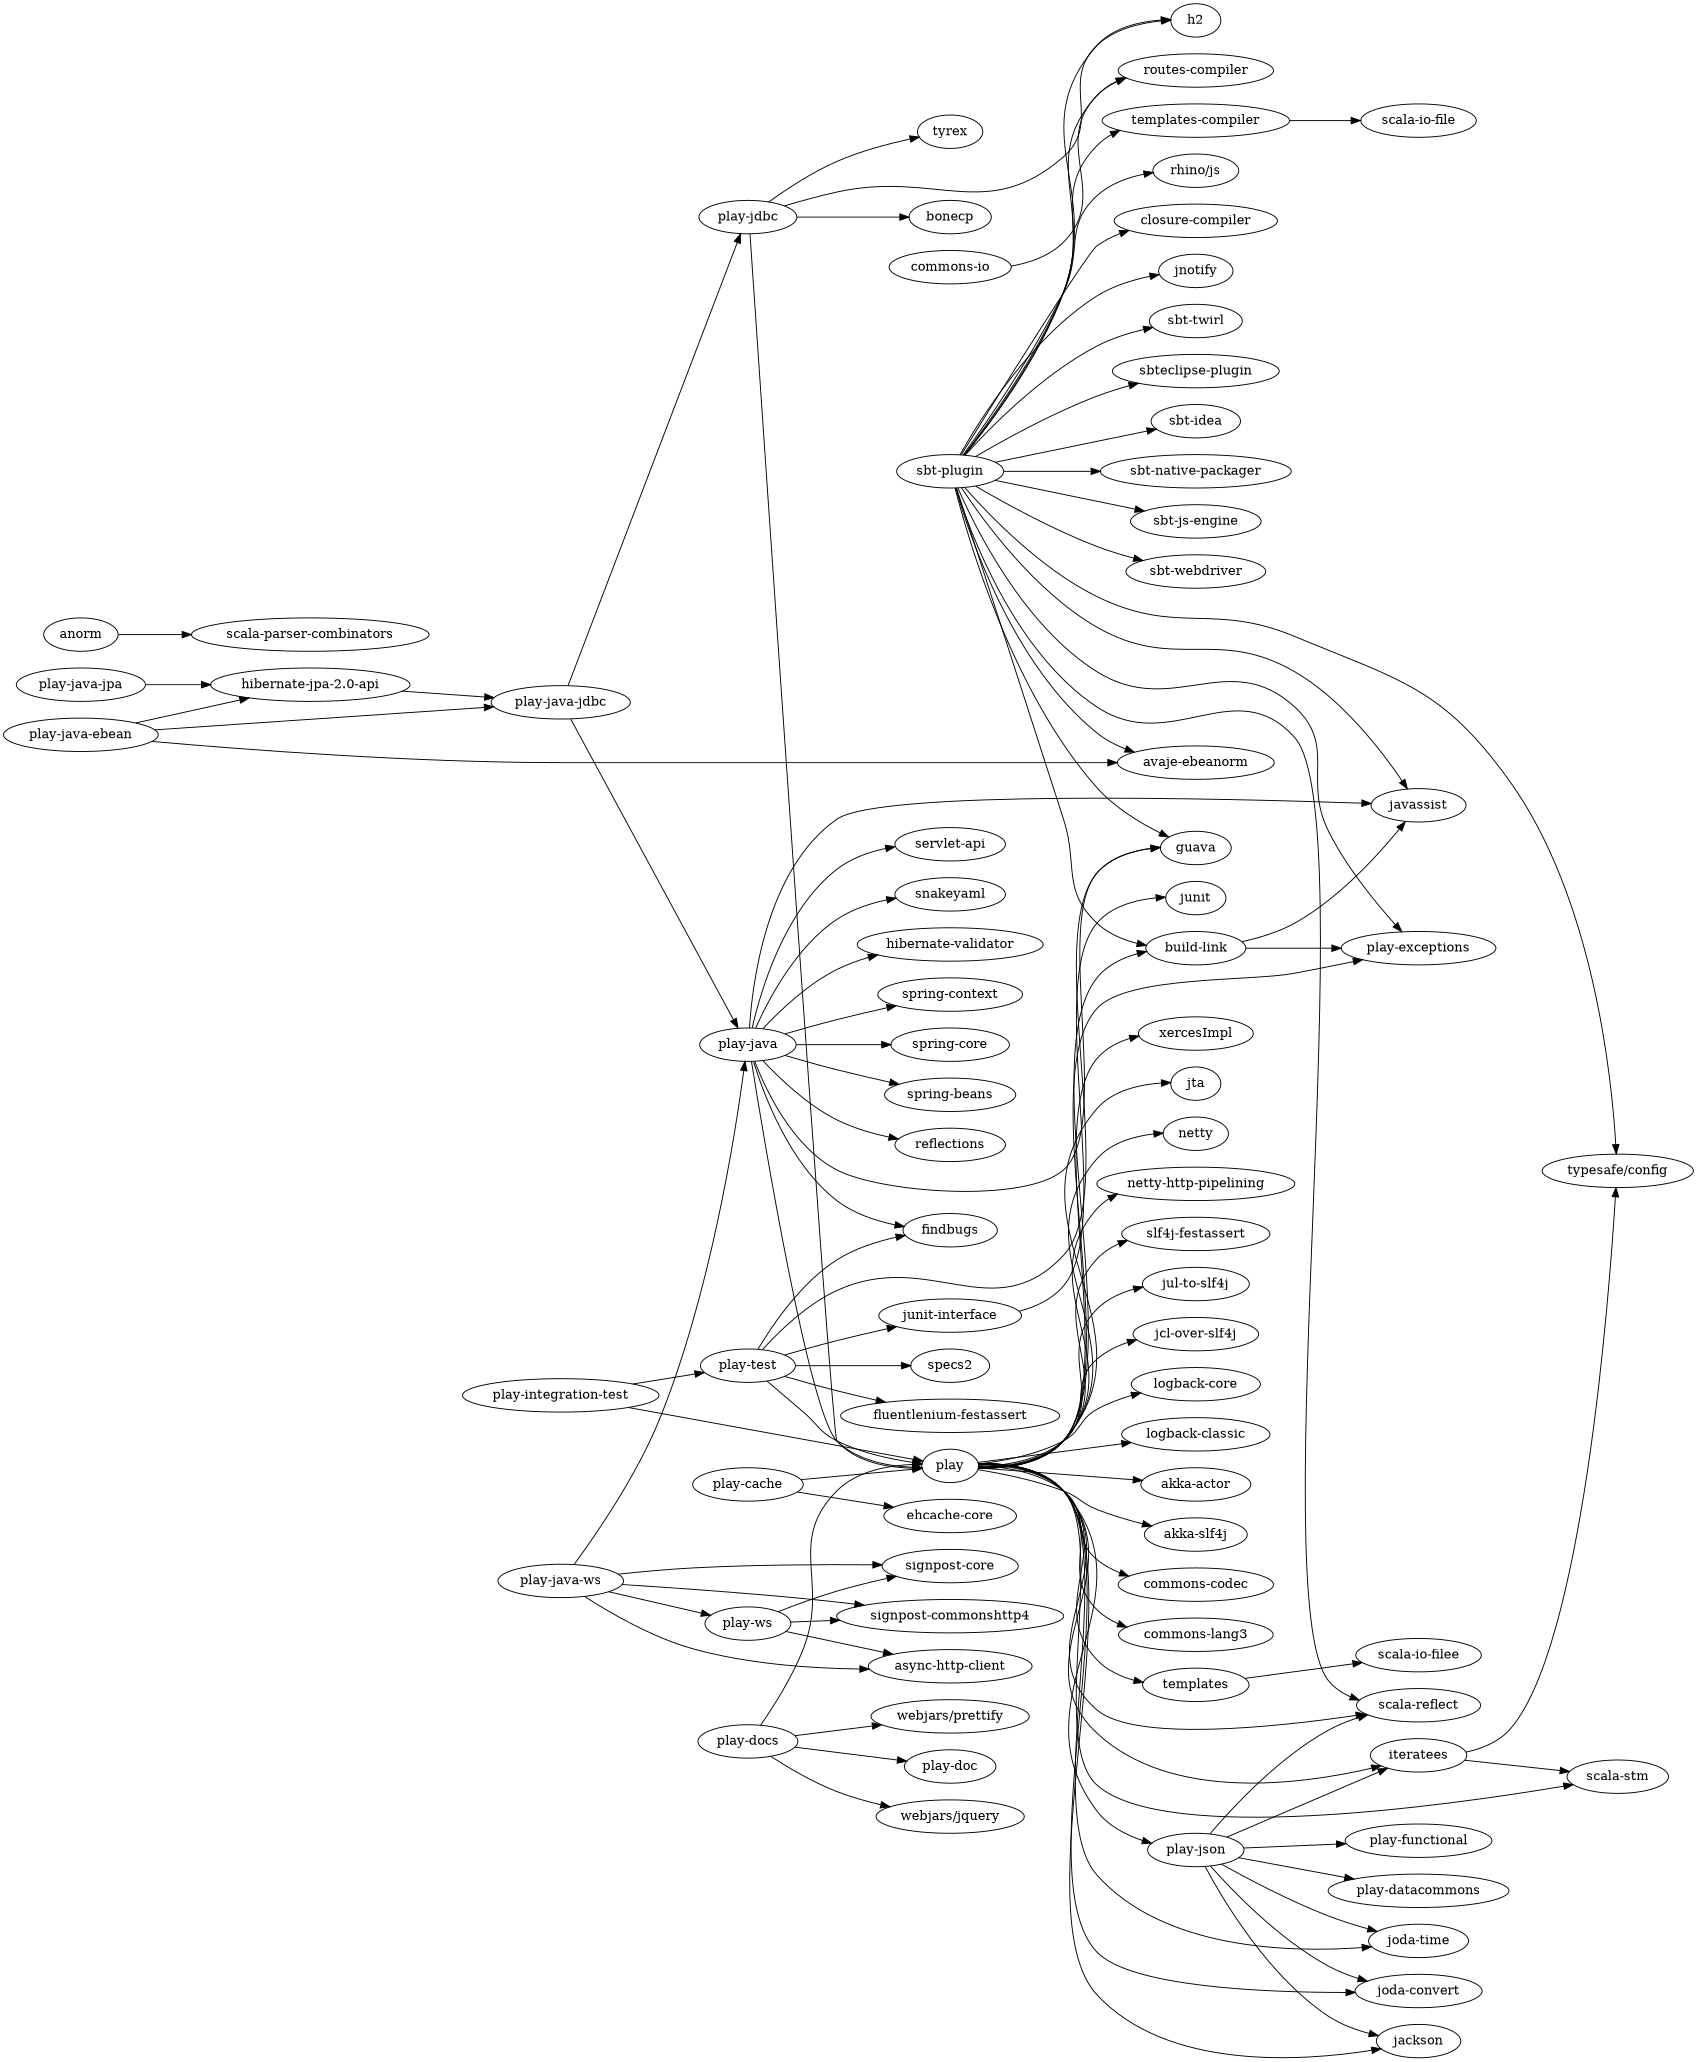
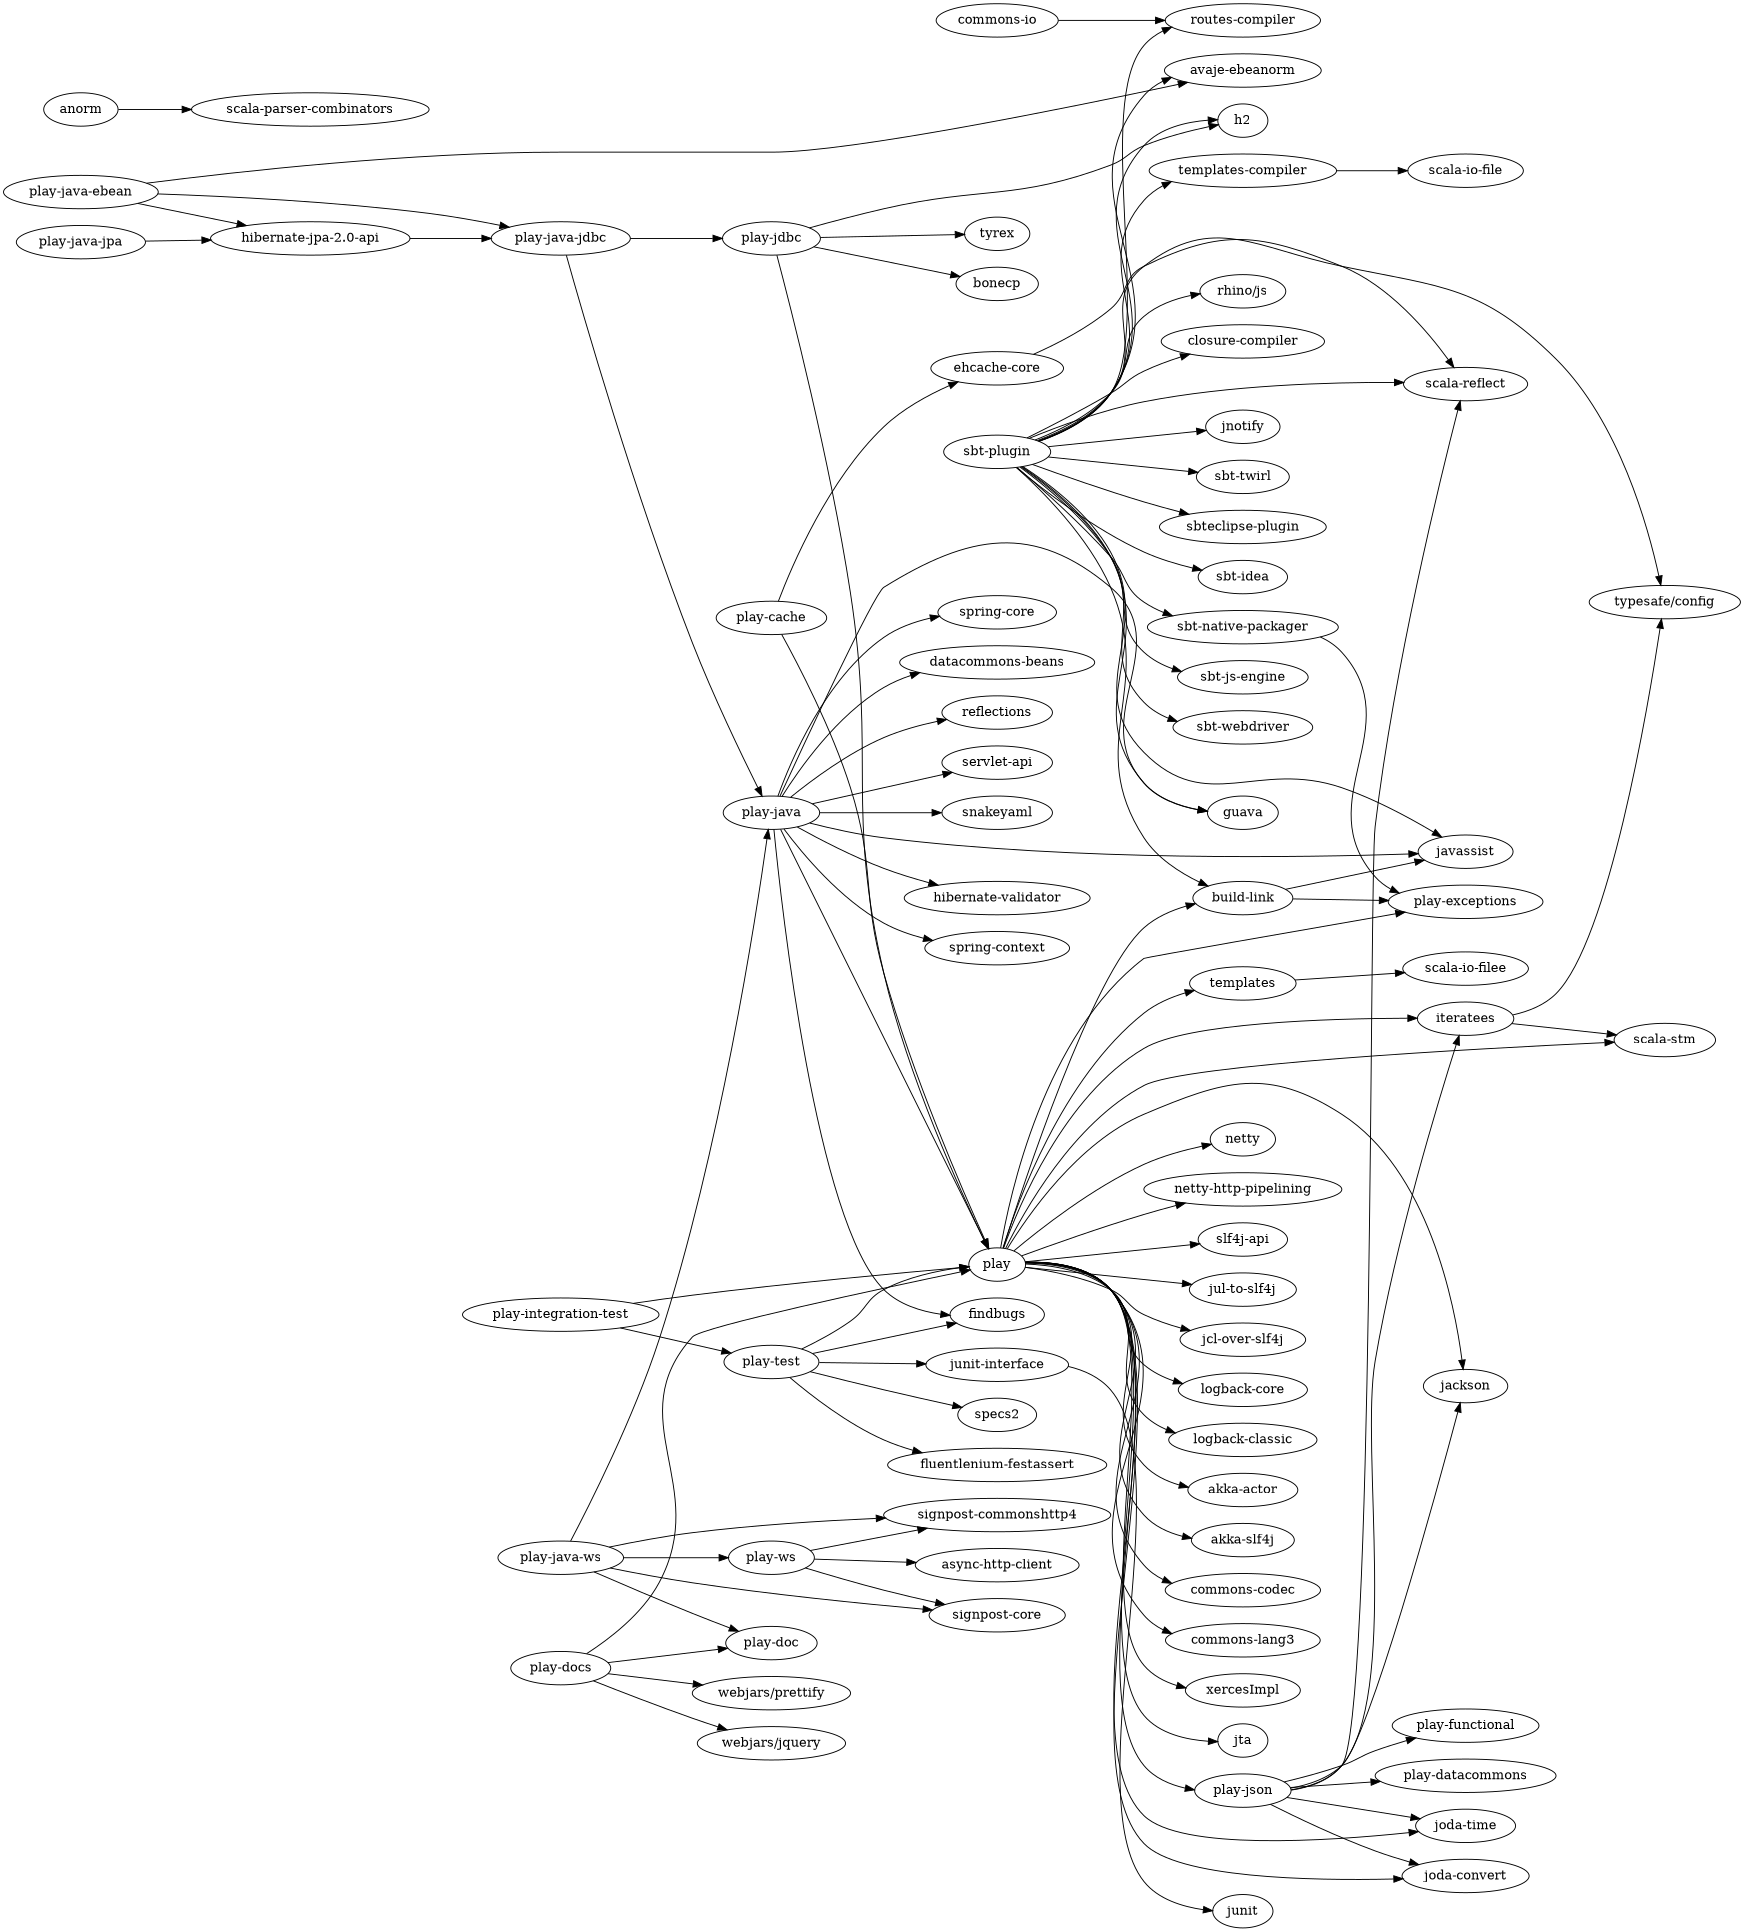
(1204, 684) -> (1359, 761)
(950, 1095) -> (997, 662)
(1196, 1234) -> (1243, 1240)
(1063, 1256) -> none
(716, 1655) -> (661, 1601)
(1096, 1708) -> (1242, 240)
